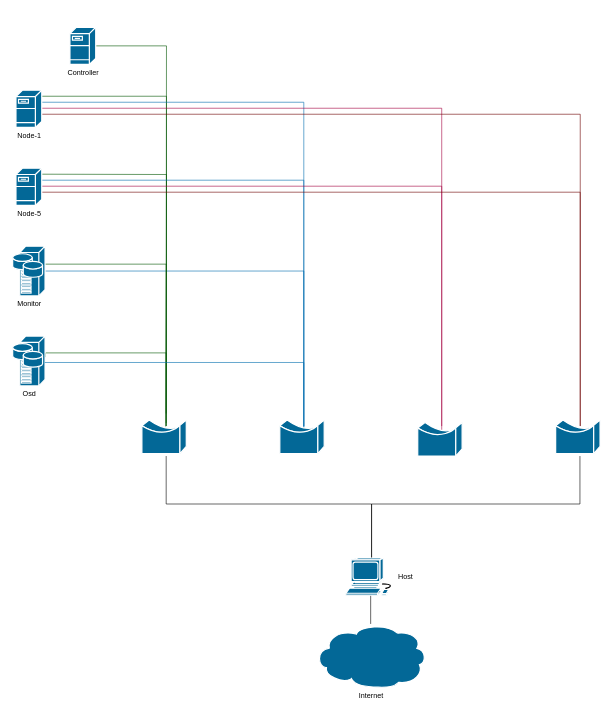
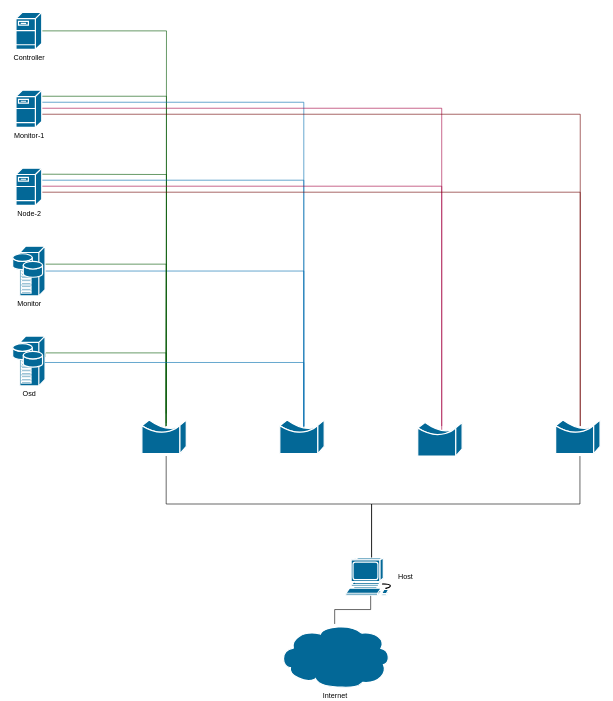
(83, 46) -> (29, 31)
(29, 136) -> (29, 136)
(29, 214) -> (29, 214)
(371, 656) -> (335, 656)
